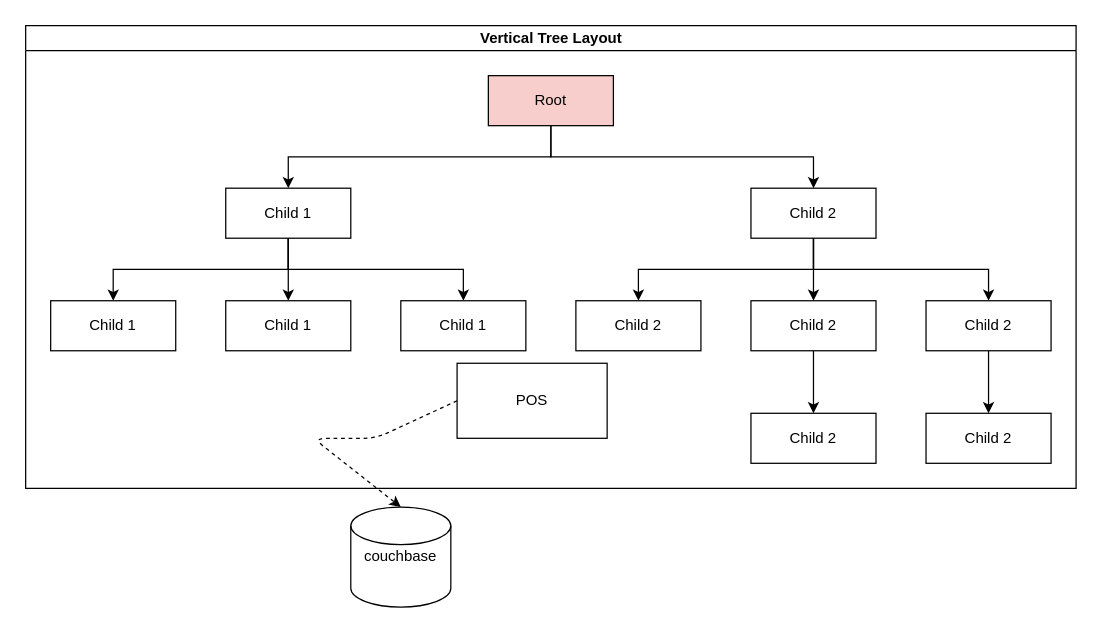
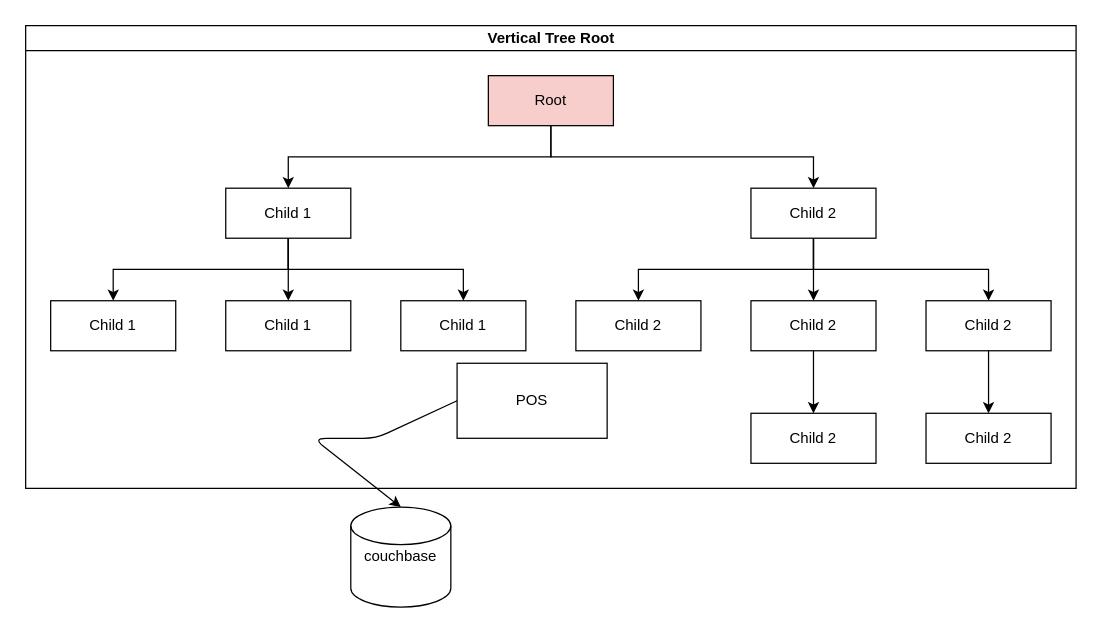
(551, 38) -> (551, 38)
(354, 438) -> (354, 438)
